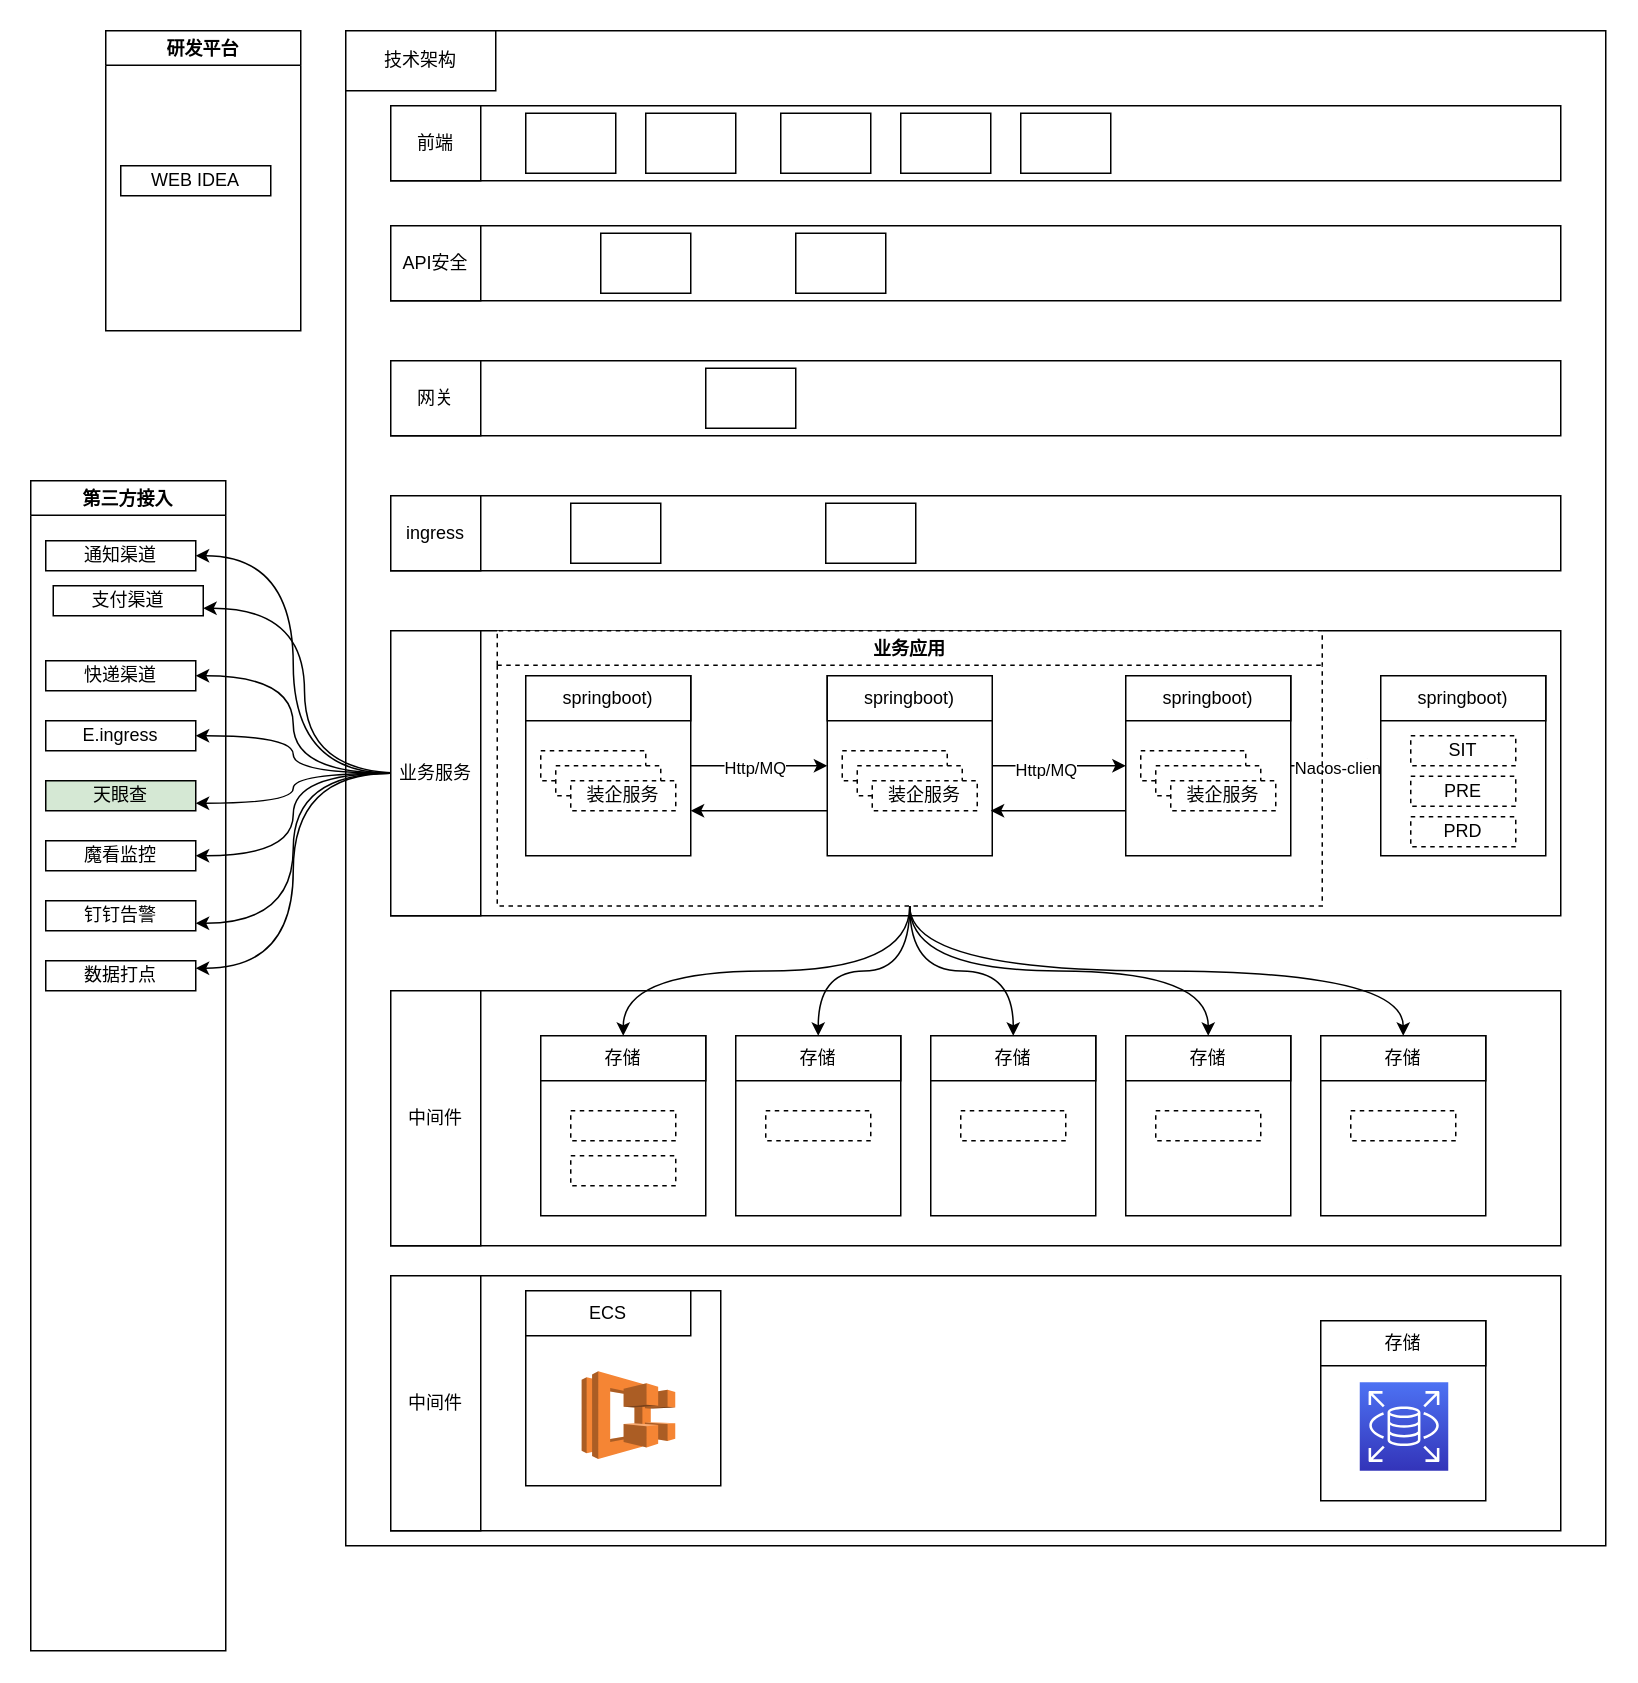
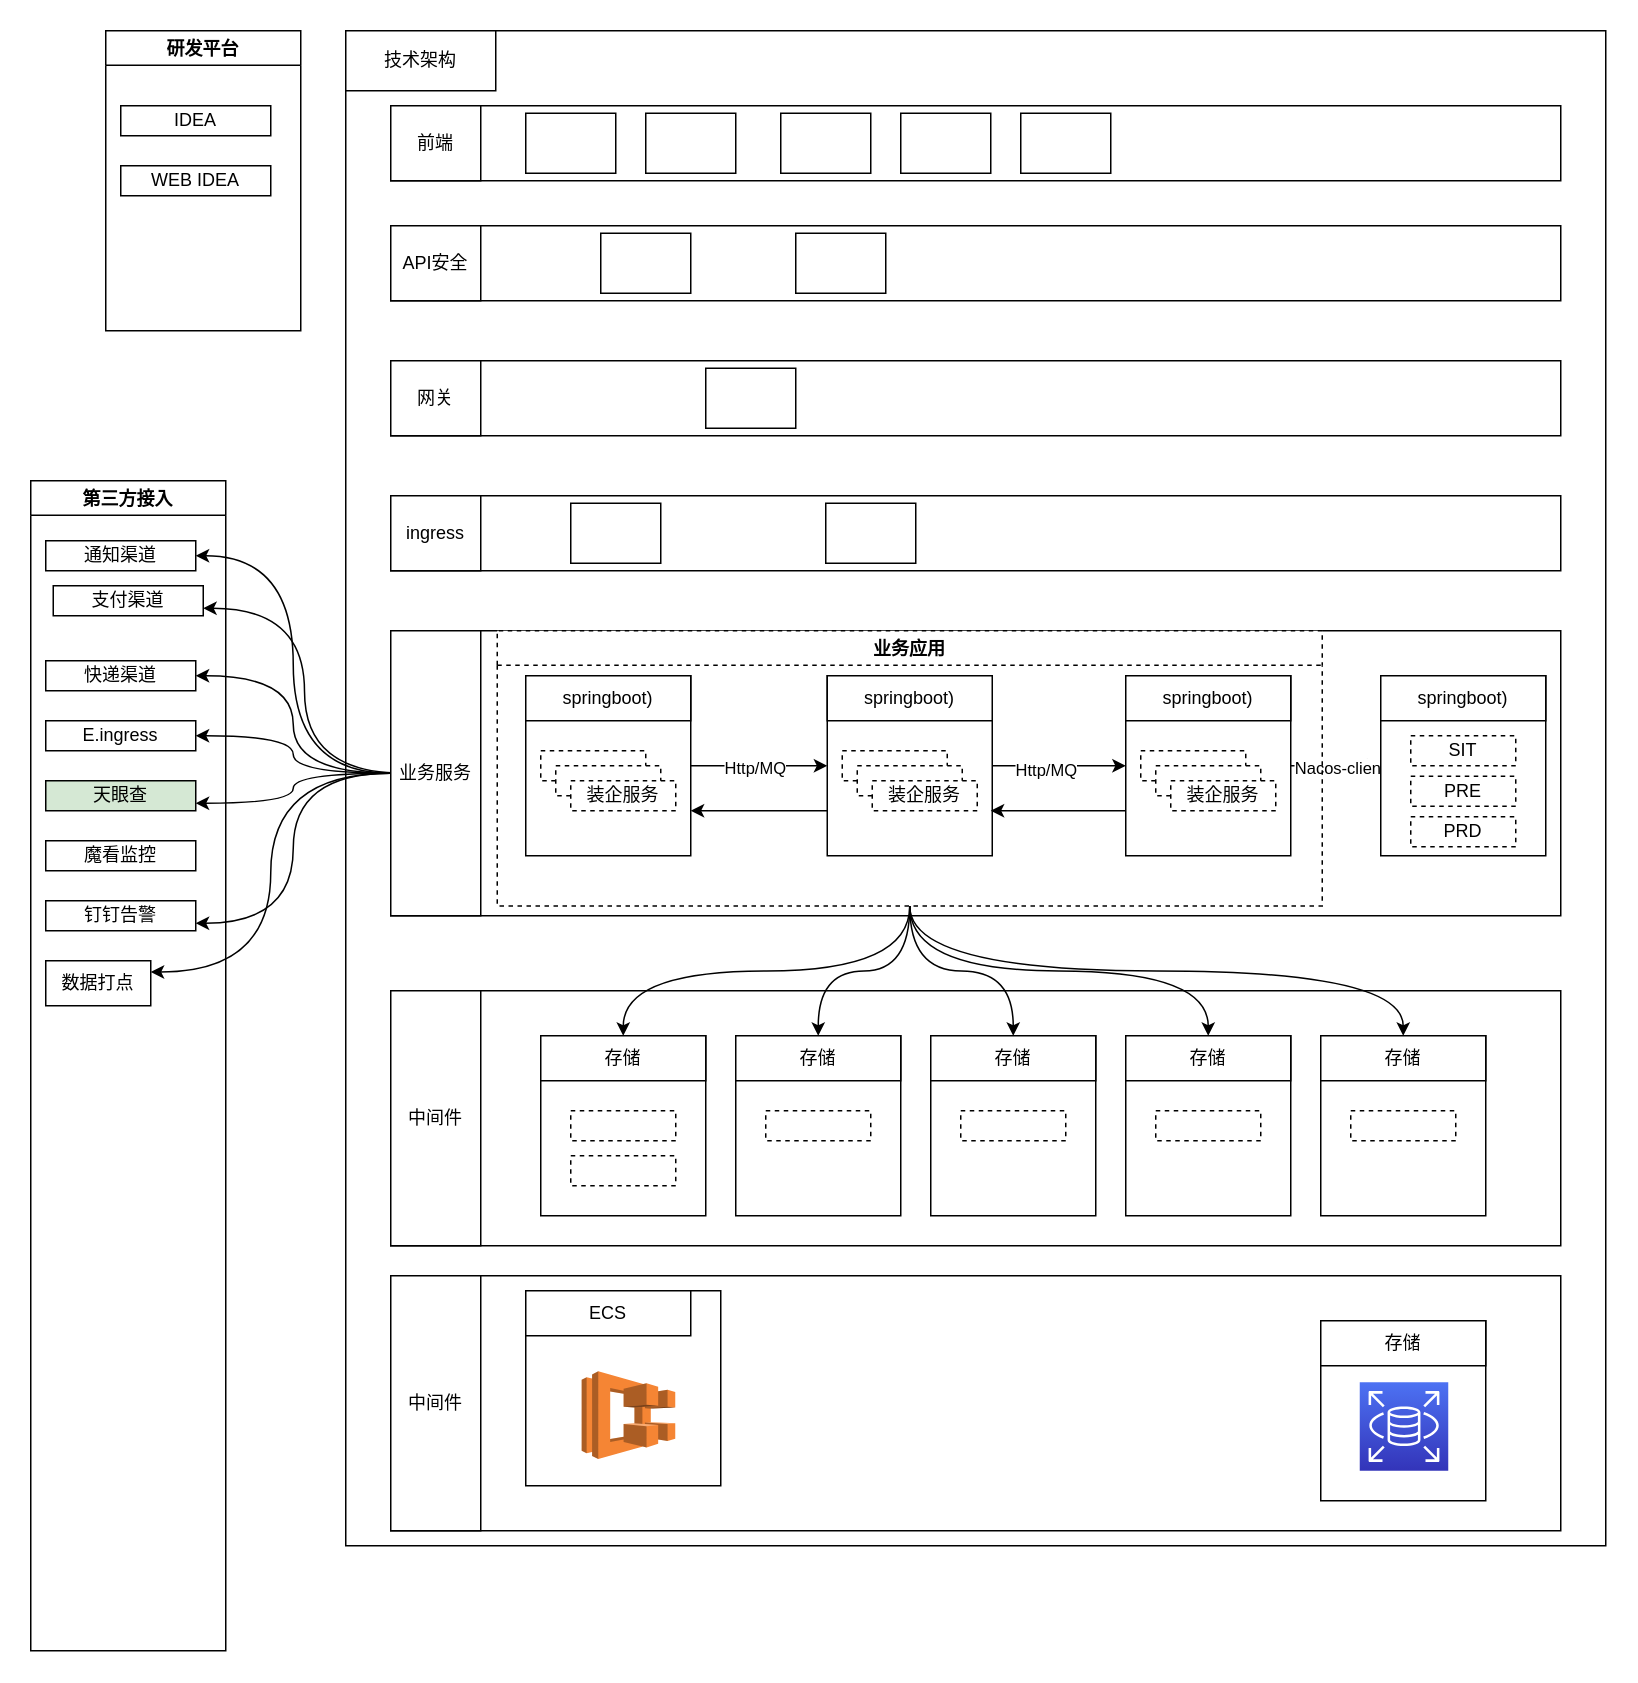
none -> (196, 121)
(263, 849) -> none
(121, 976) -> (98, 983)
